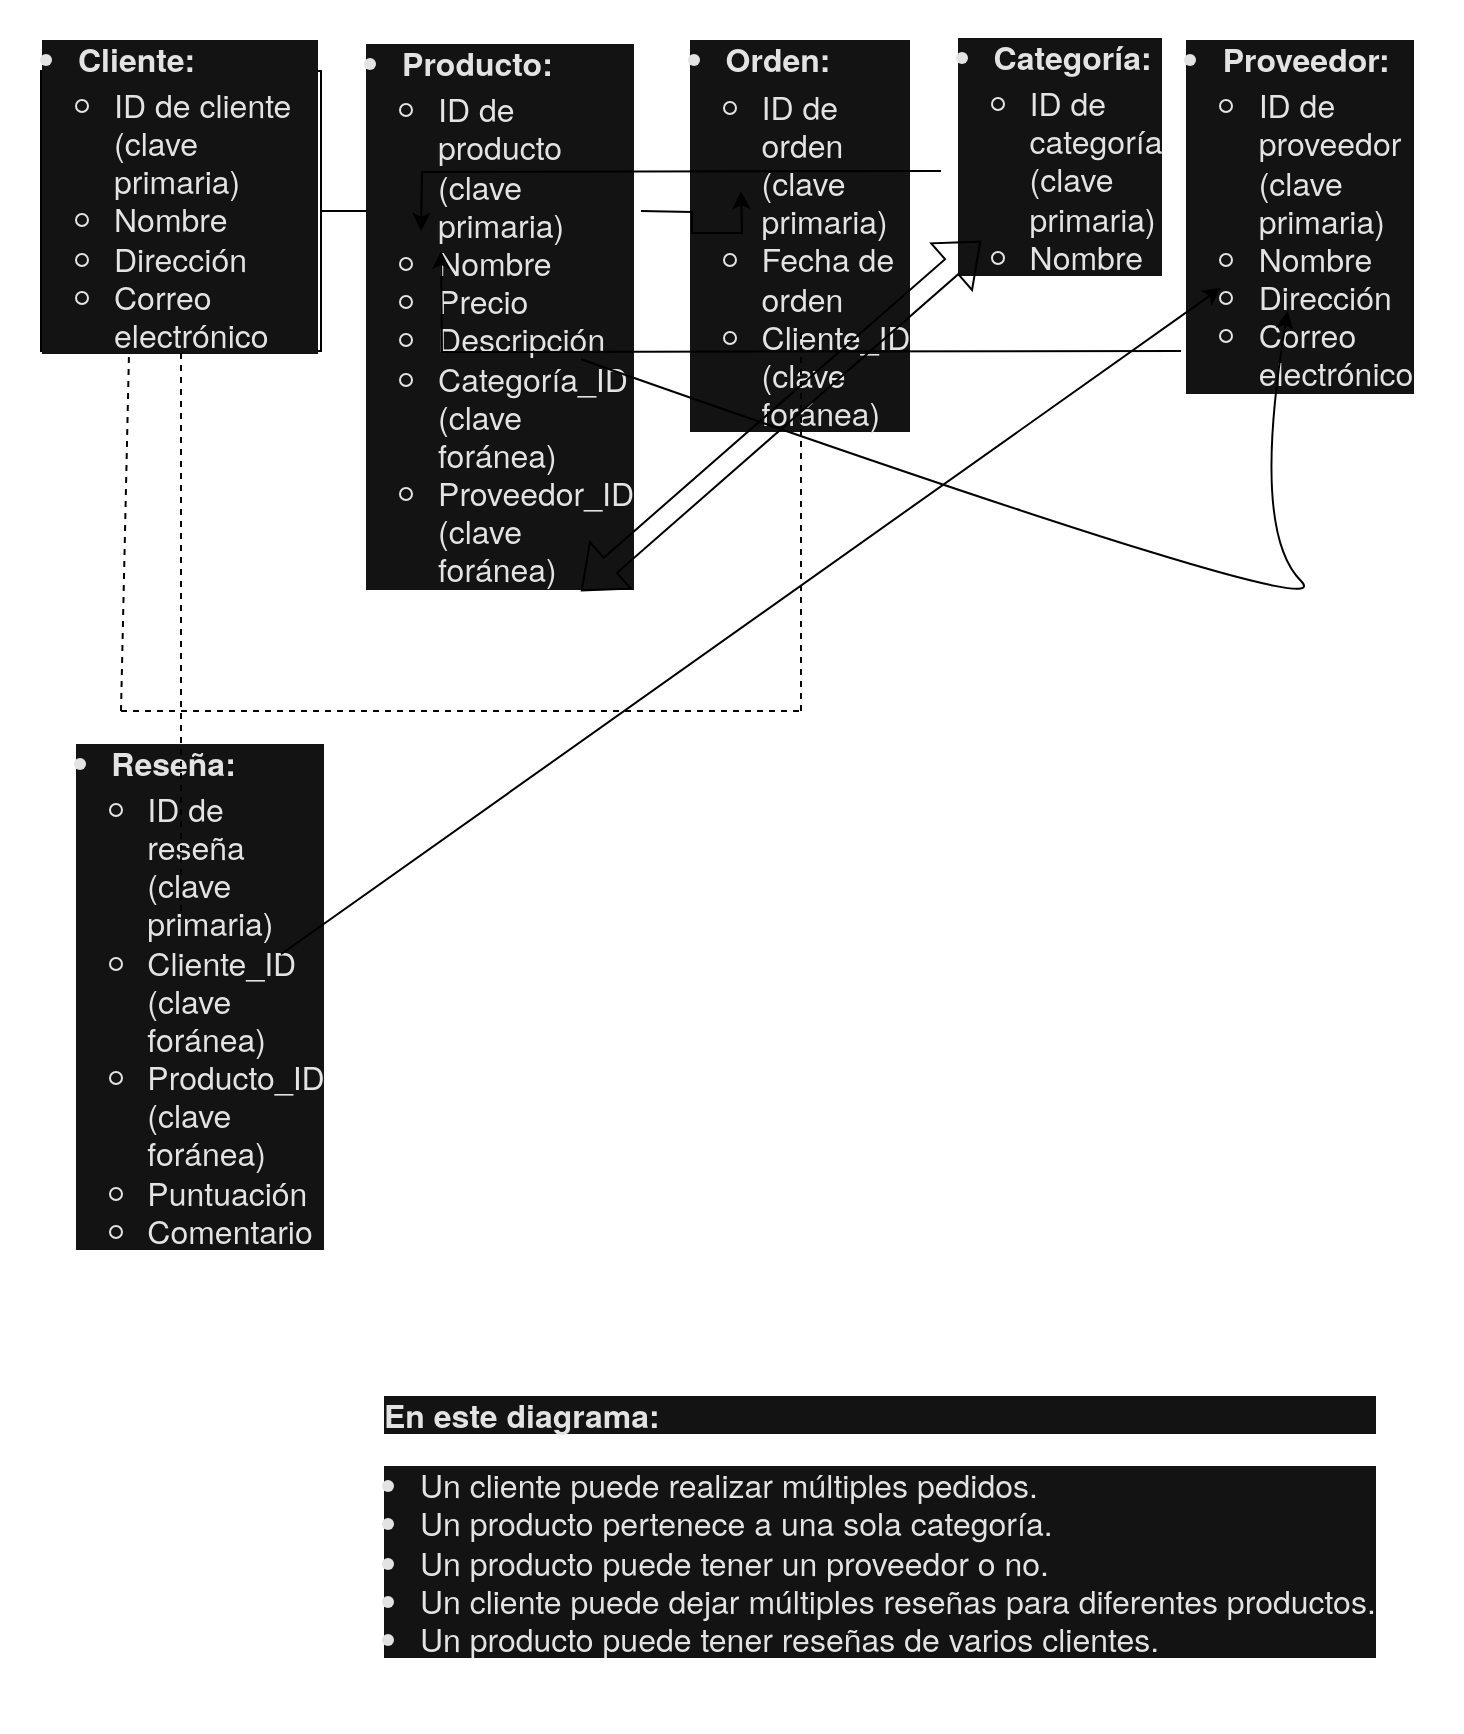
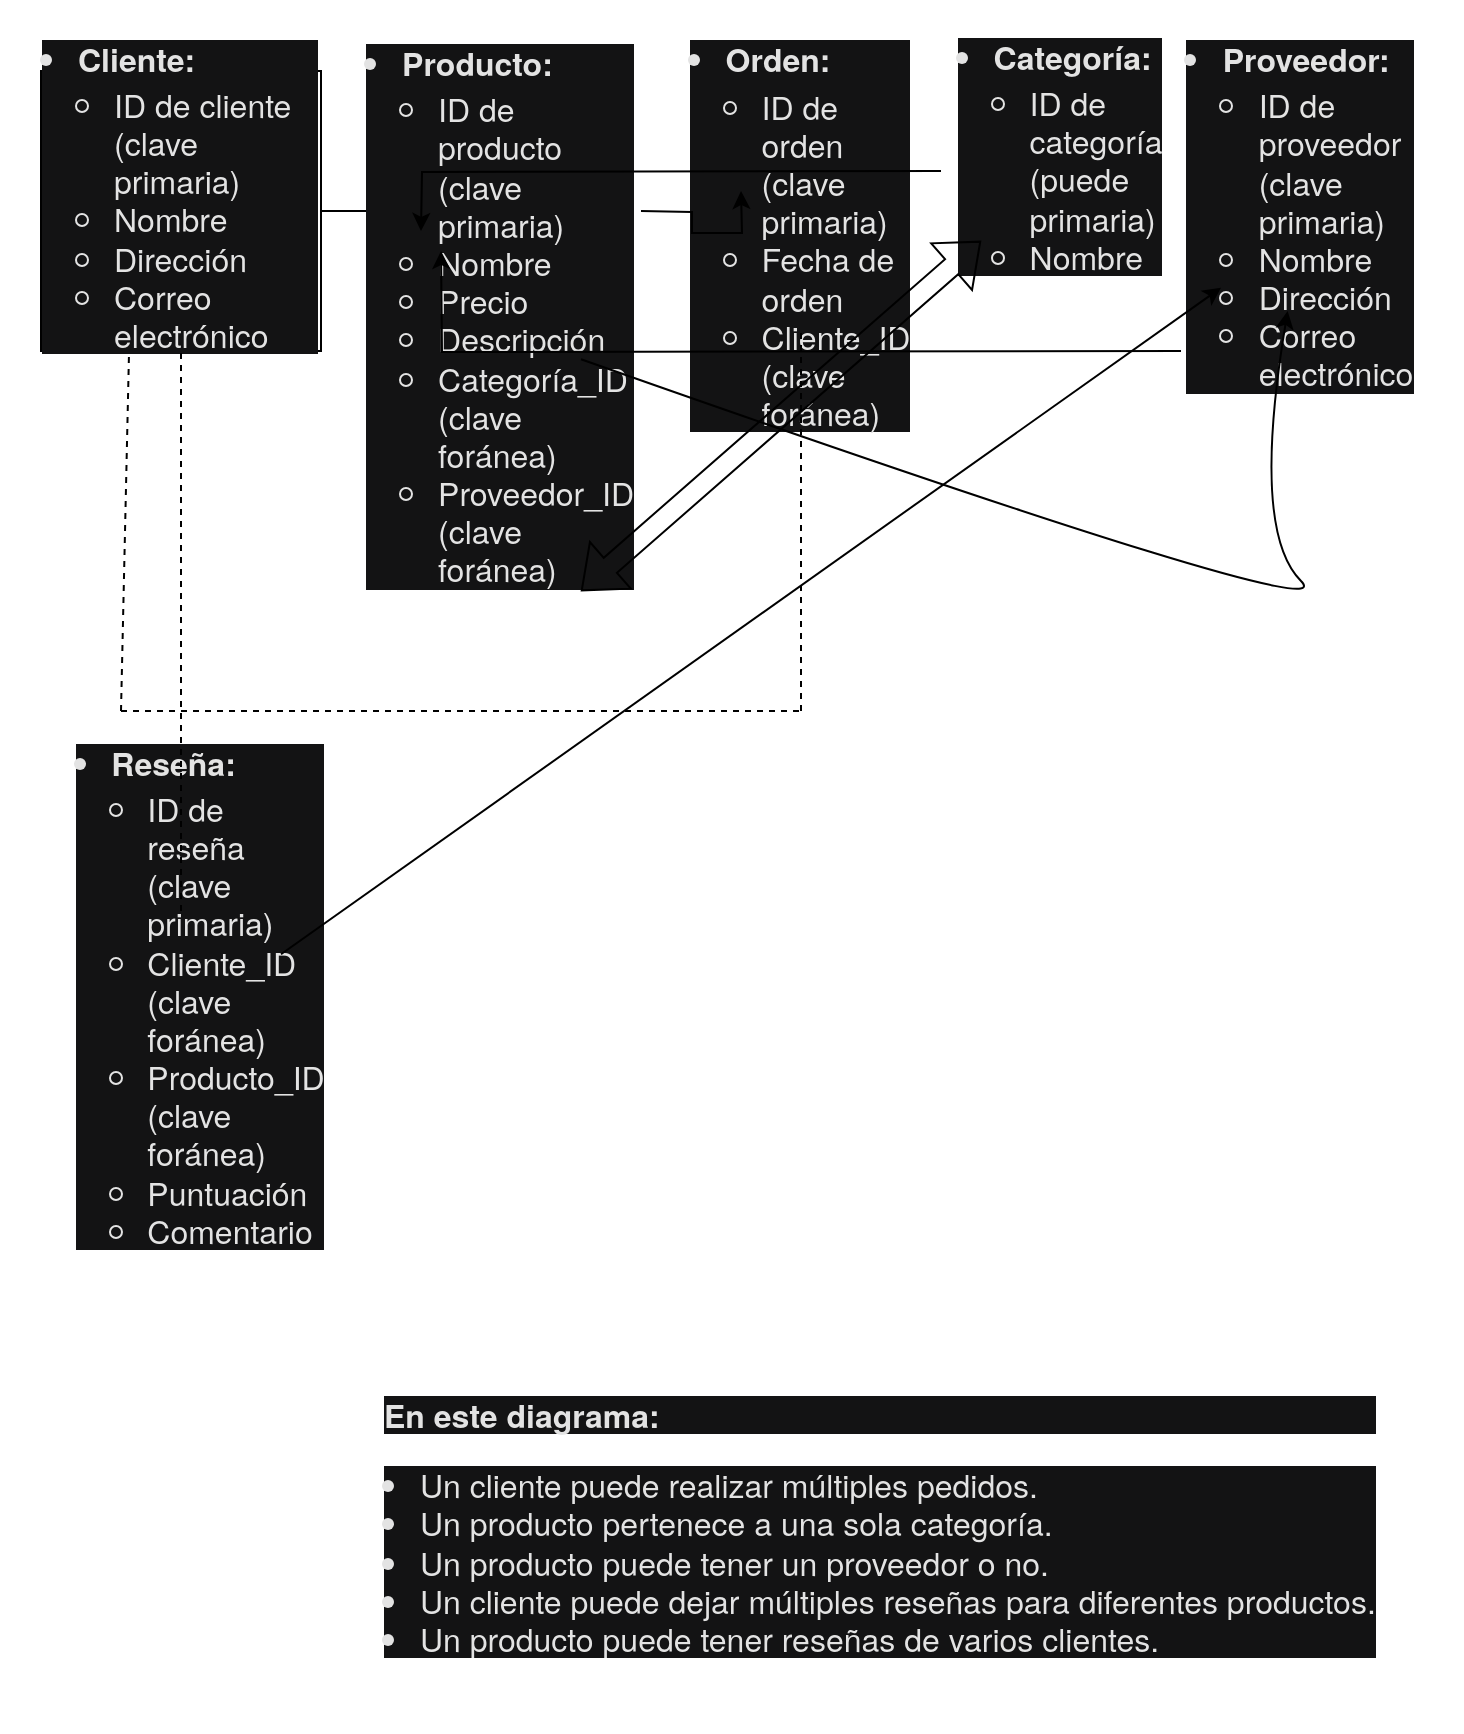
(1061, 171) -> (1061, 171)
